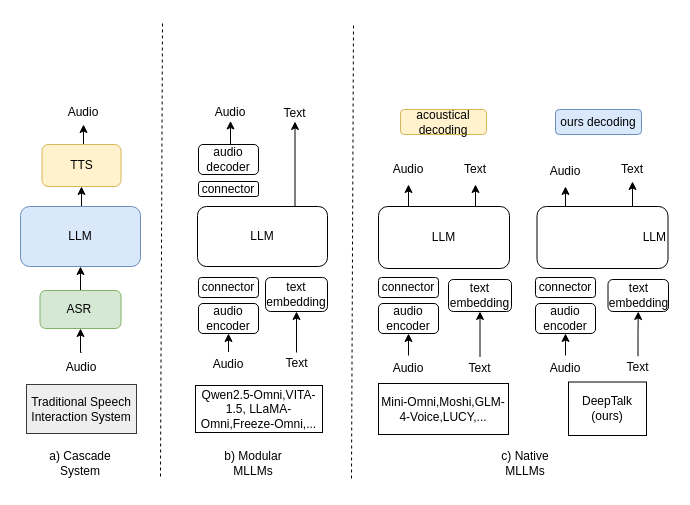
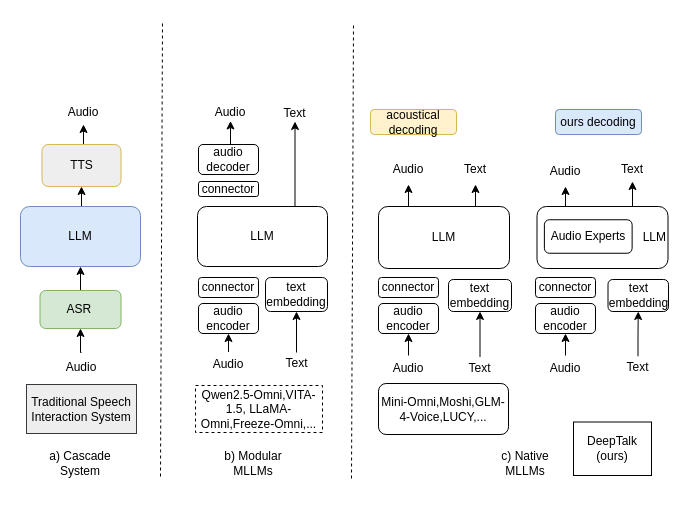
(444, 122) -> (414, 122)
(82, 166) -> (82, 166)
none -> (588, 237)
(259, 409) -> (259, 409)
(444, 409) -> (444, 409)
(608, 409) -> (613, 449)
